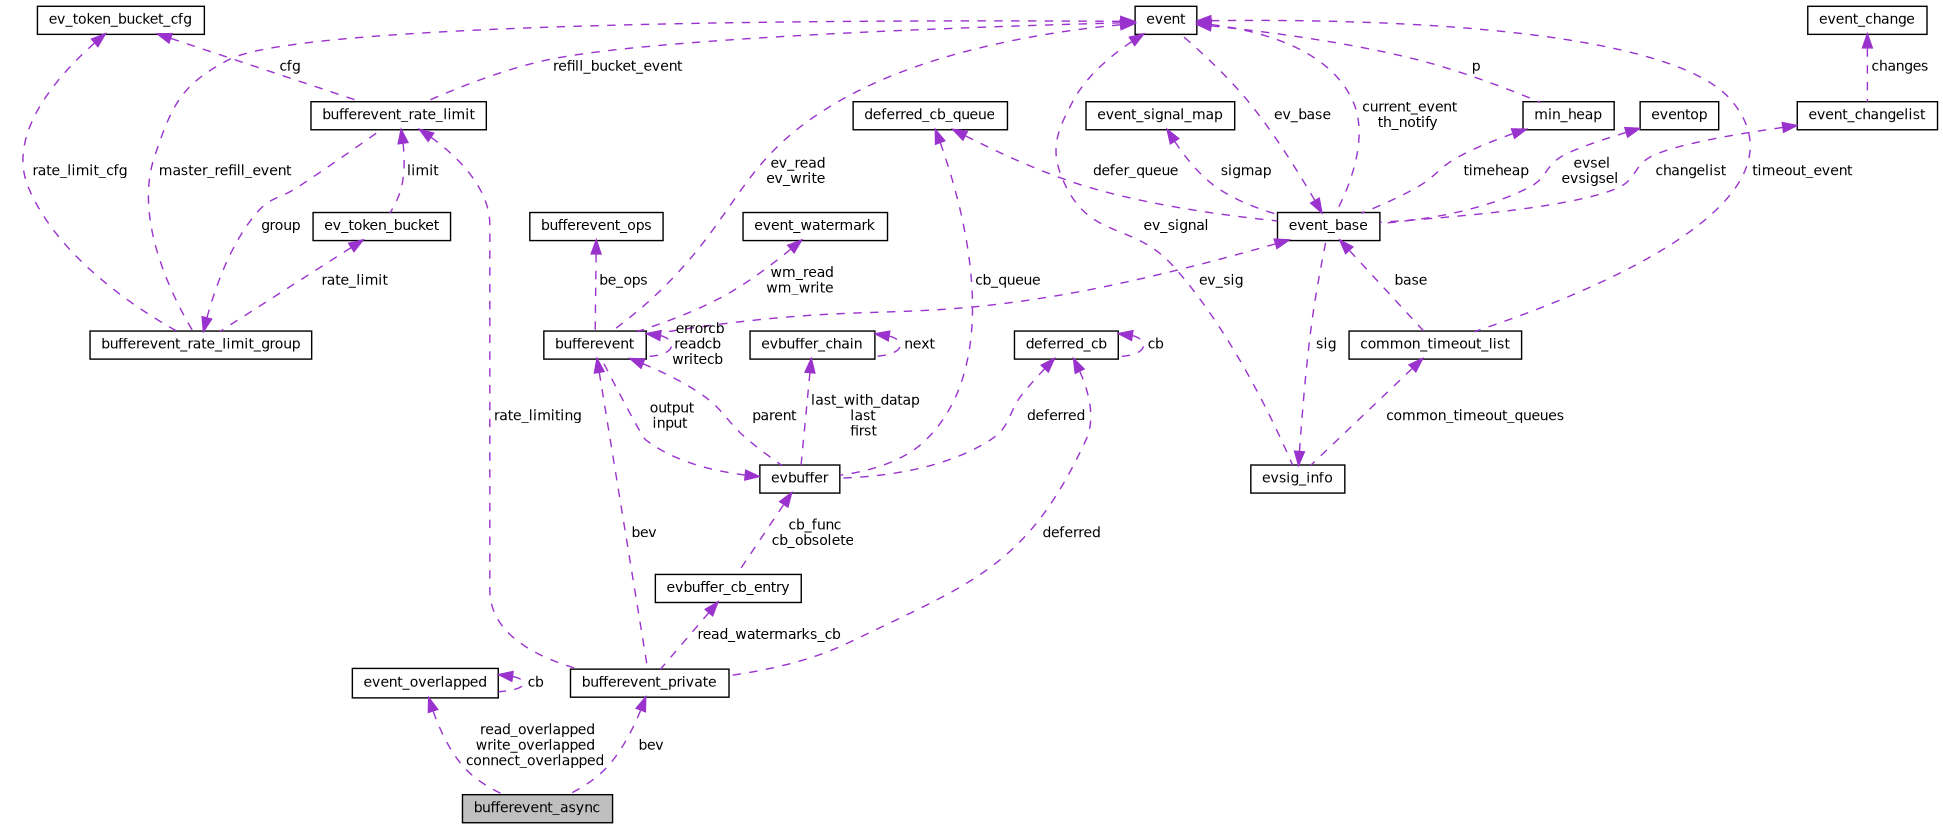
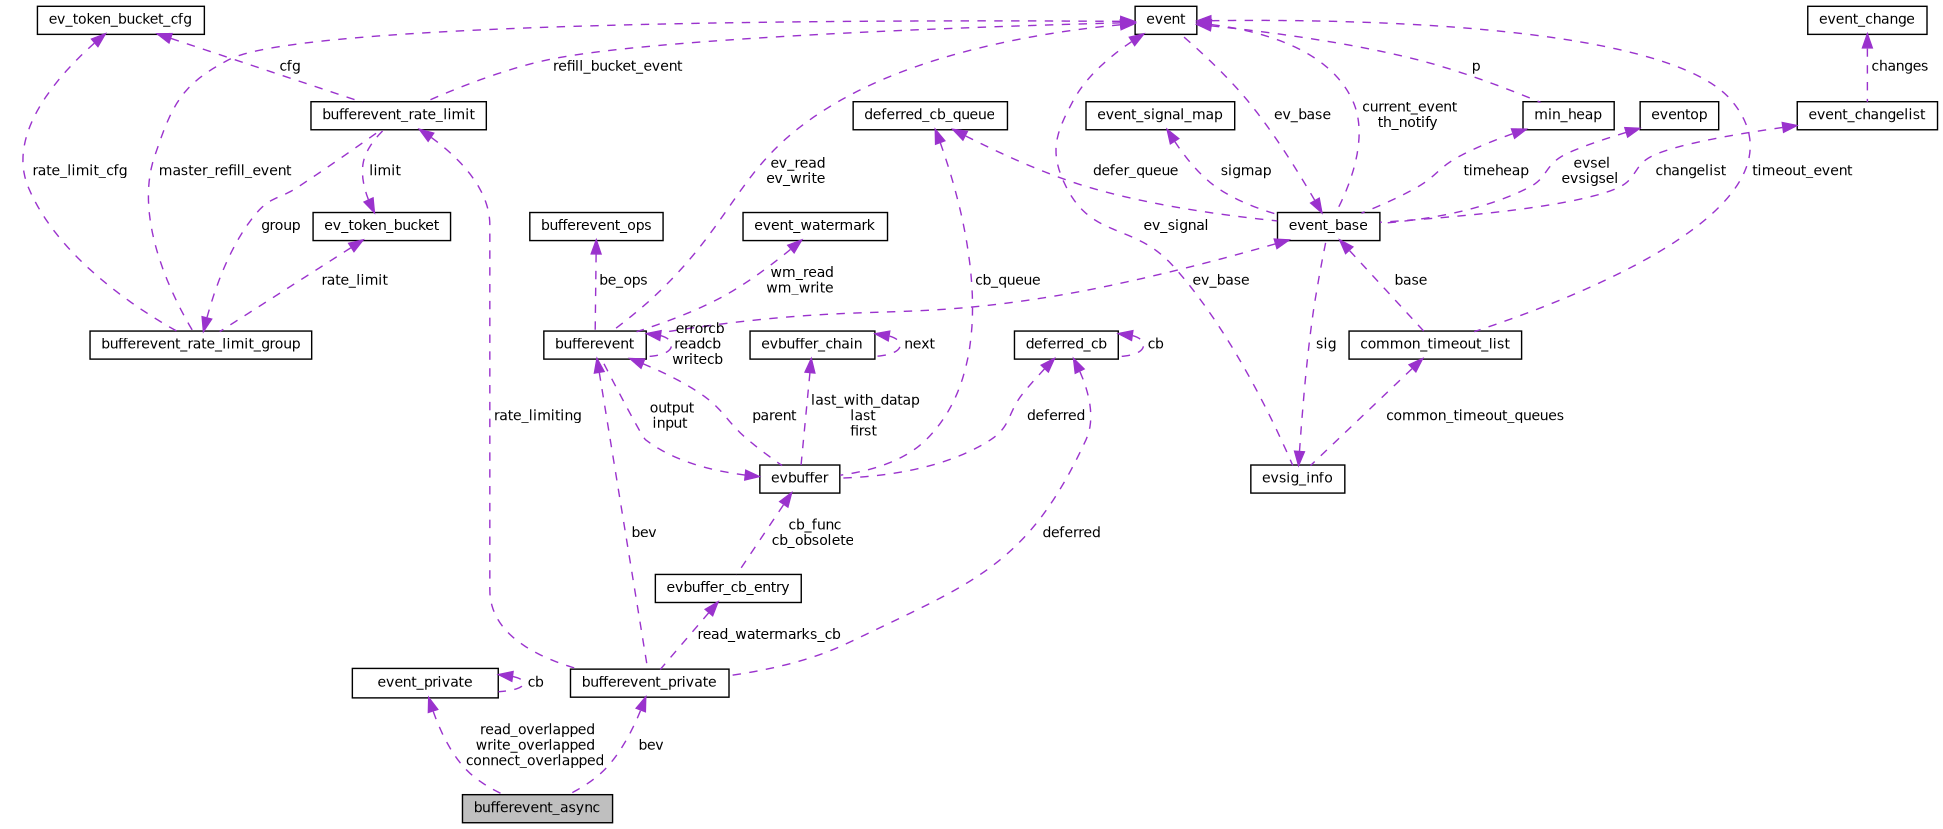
(403, 179) -> (363, 162)
(1219, 281) -> (1219, 281)
(425, 683) -> (425, 683)
